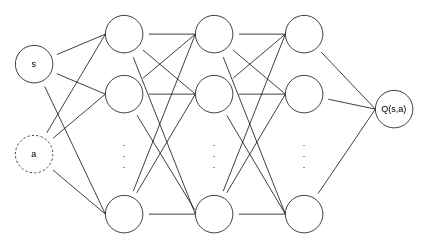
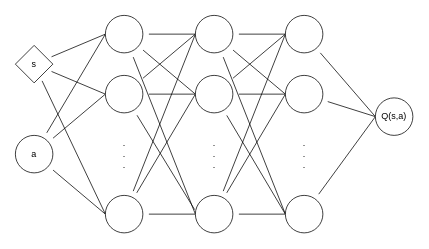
(34, 64) -> (34, 64)
(394, 109) -> (394, 117)
(34, 154) -> (34, 154)
